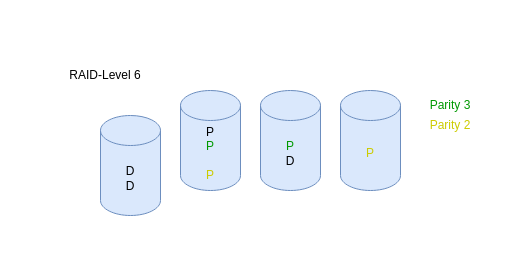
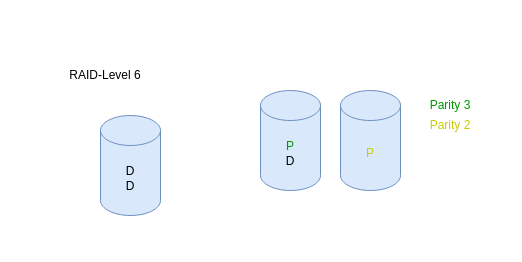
(211, 141) -> none
